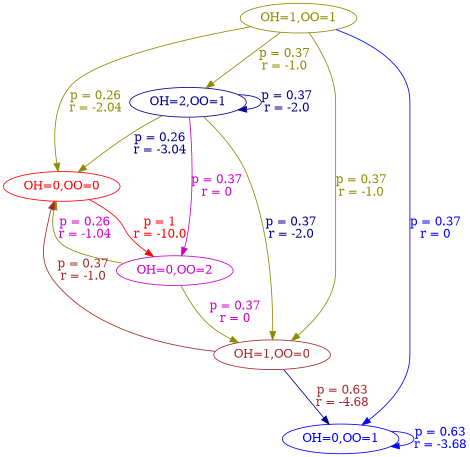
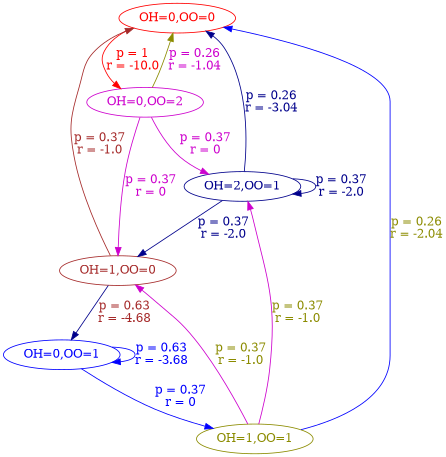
(247, 58) -> (272, 316)
(119, 60) -> (390, 201)
(122, 139) -> (243, 100)
(192, 183) -> (172, 148)
(336, 187) -> (203, 350)
(410, 213) -> (141, 403)
(260, 216) -> (184, 226)
(201, 317) -> (124, 181)
